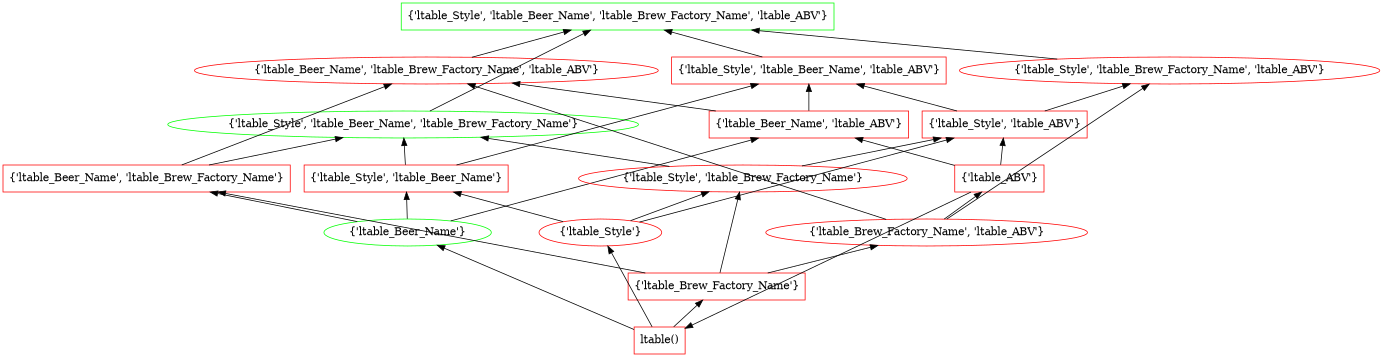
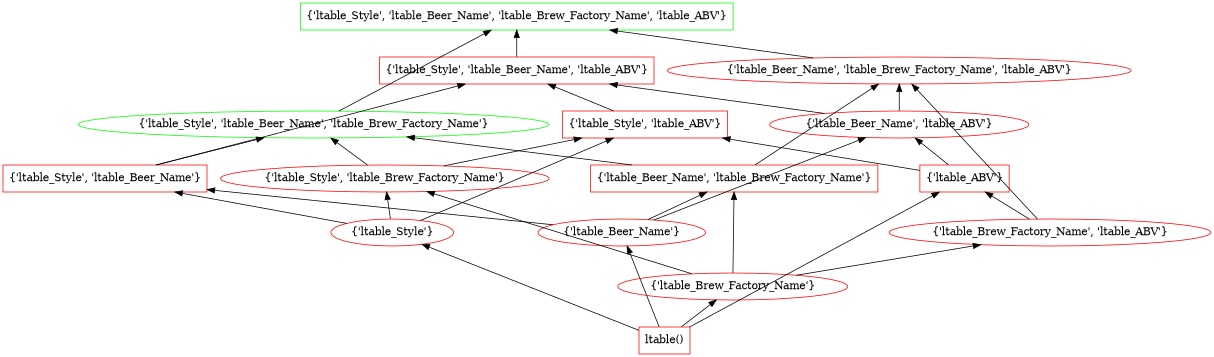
(1170, 70) -> none
(809, 124) -> (899, 124)
(408, 232) -> (622, 232)
(818, 265) -> (811, 261)
(717, 286) -> (733, 286)
